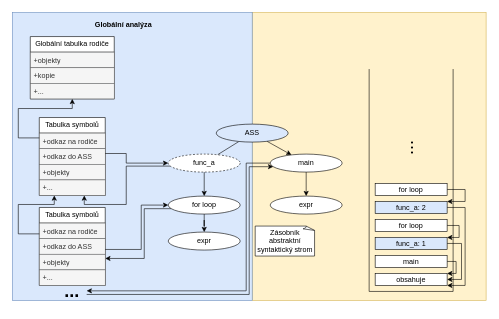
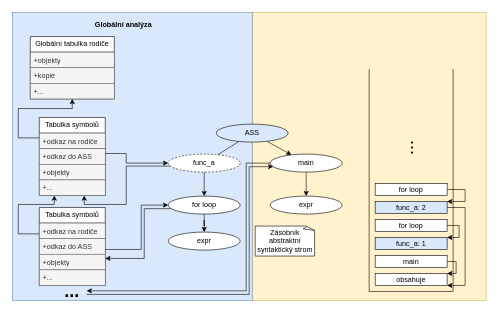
(462, 259) -> none
